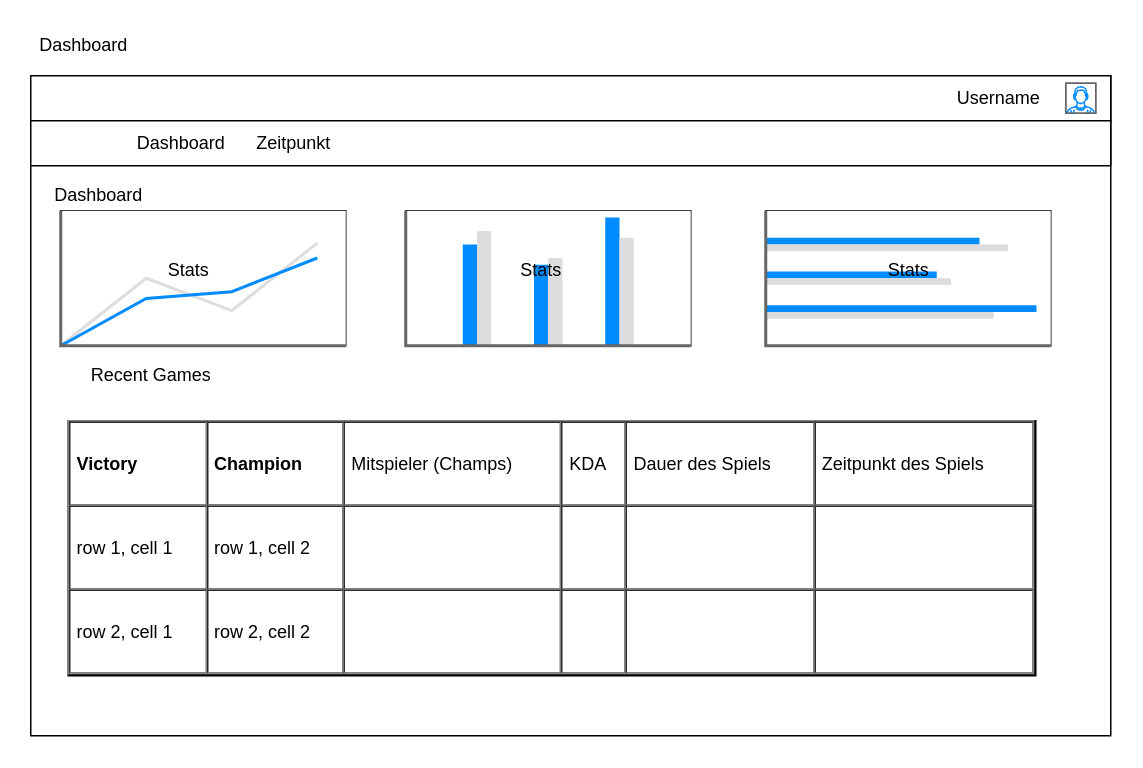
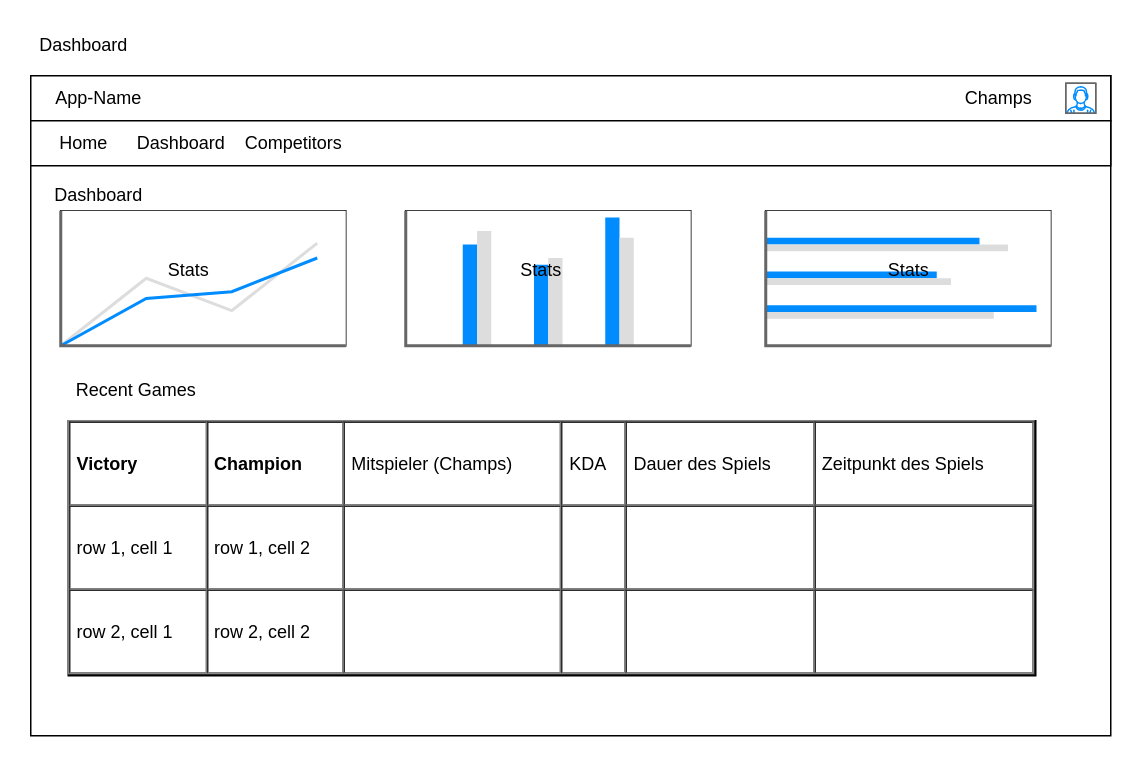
none -> (98, 98)
(999, 98) -> (999, 98)
none -> (83, 143)
(294, 143) -> (294, 143)
(151, 376) -> (136, 391)
